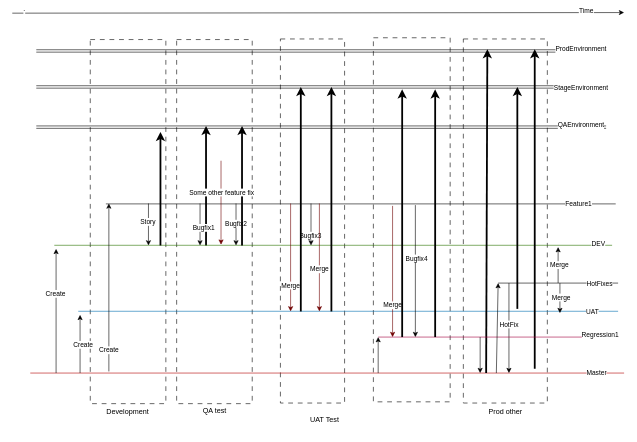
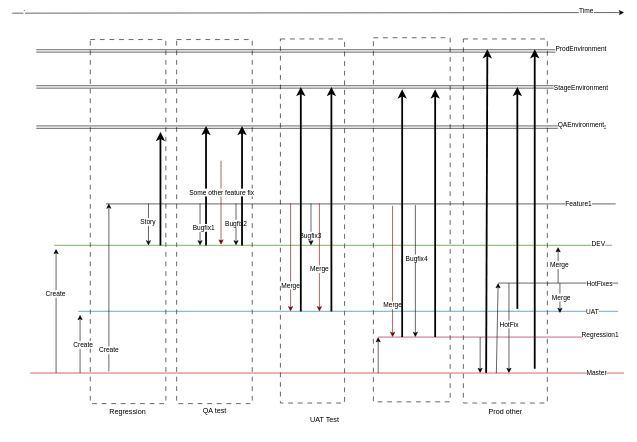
(128, 411) -> (128, 411)
